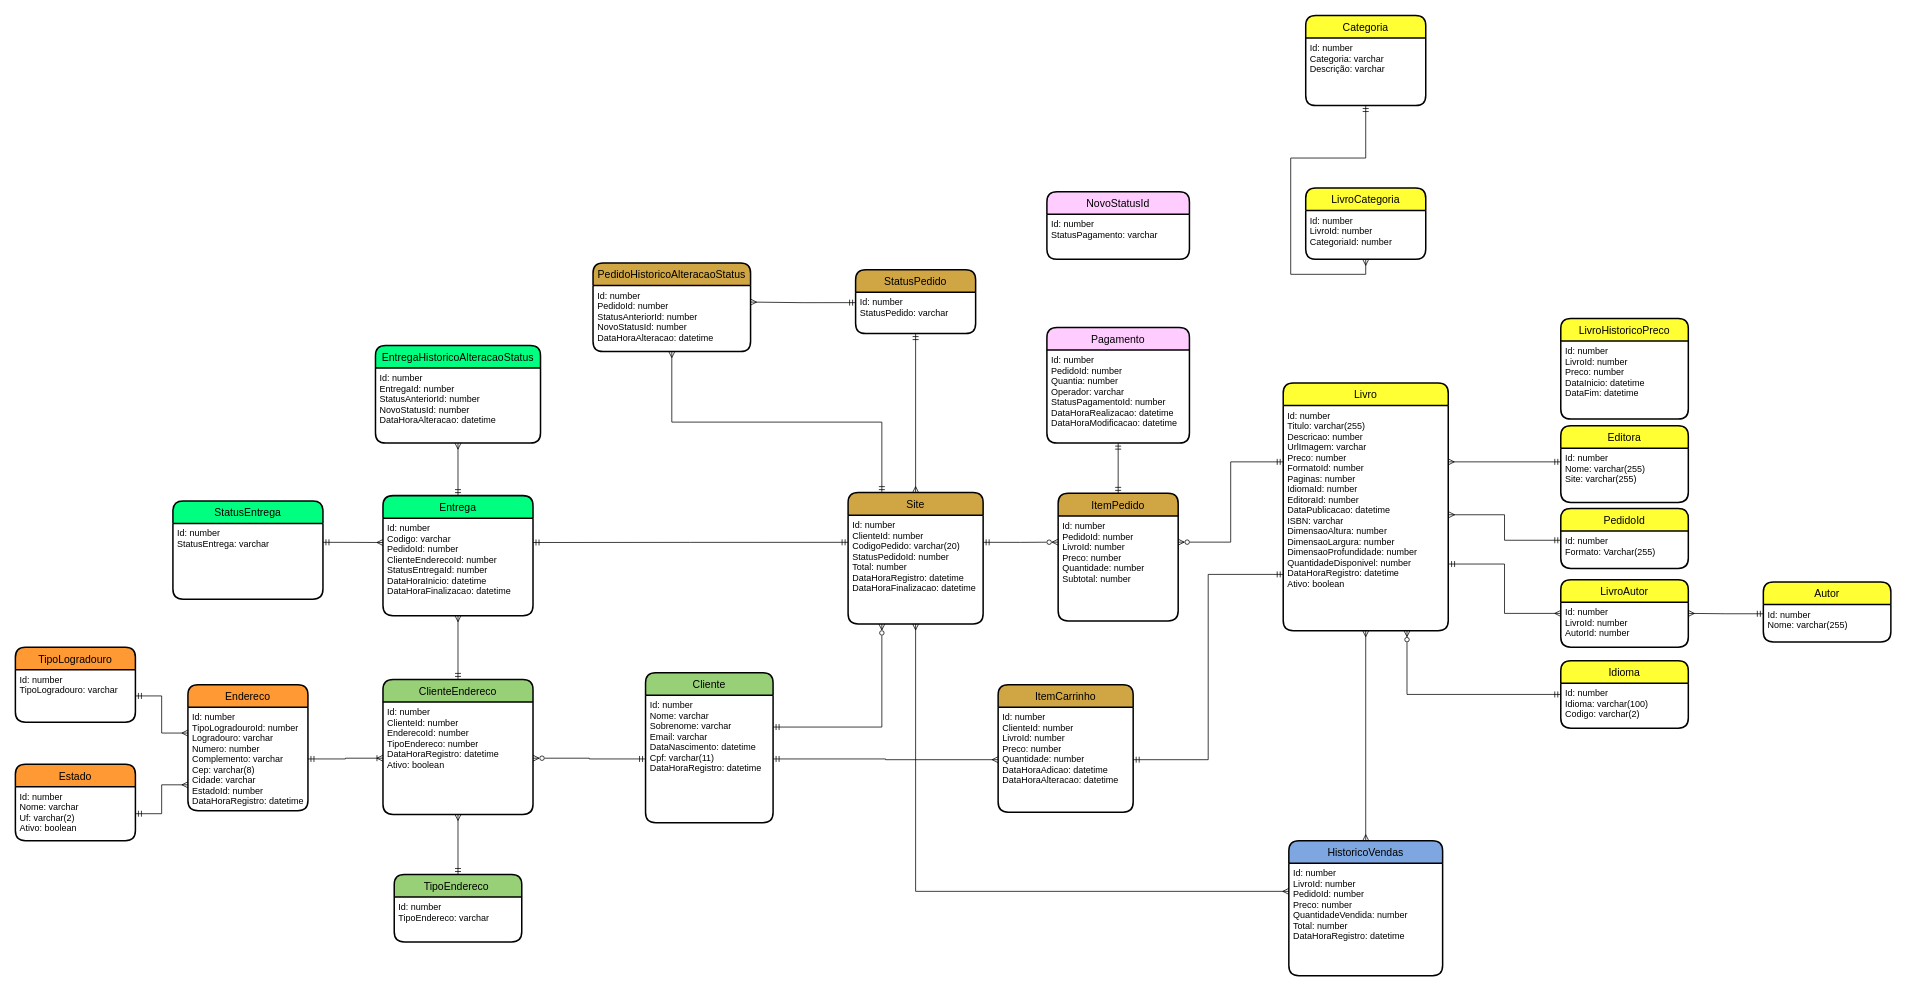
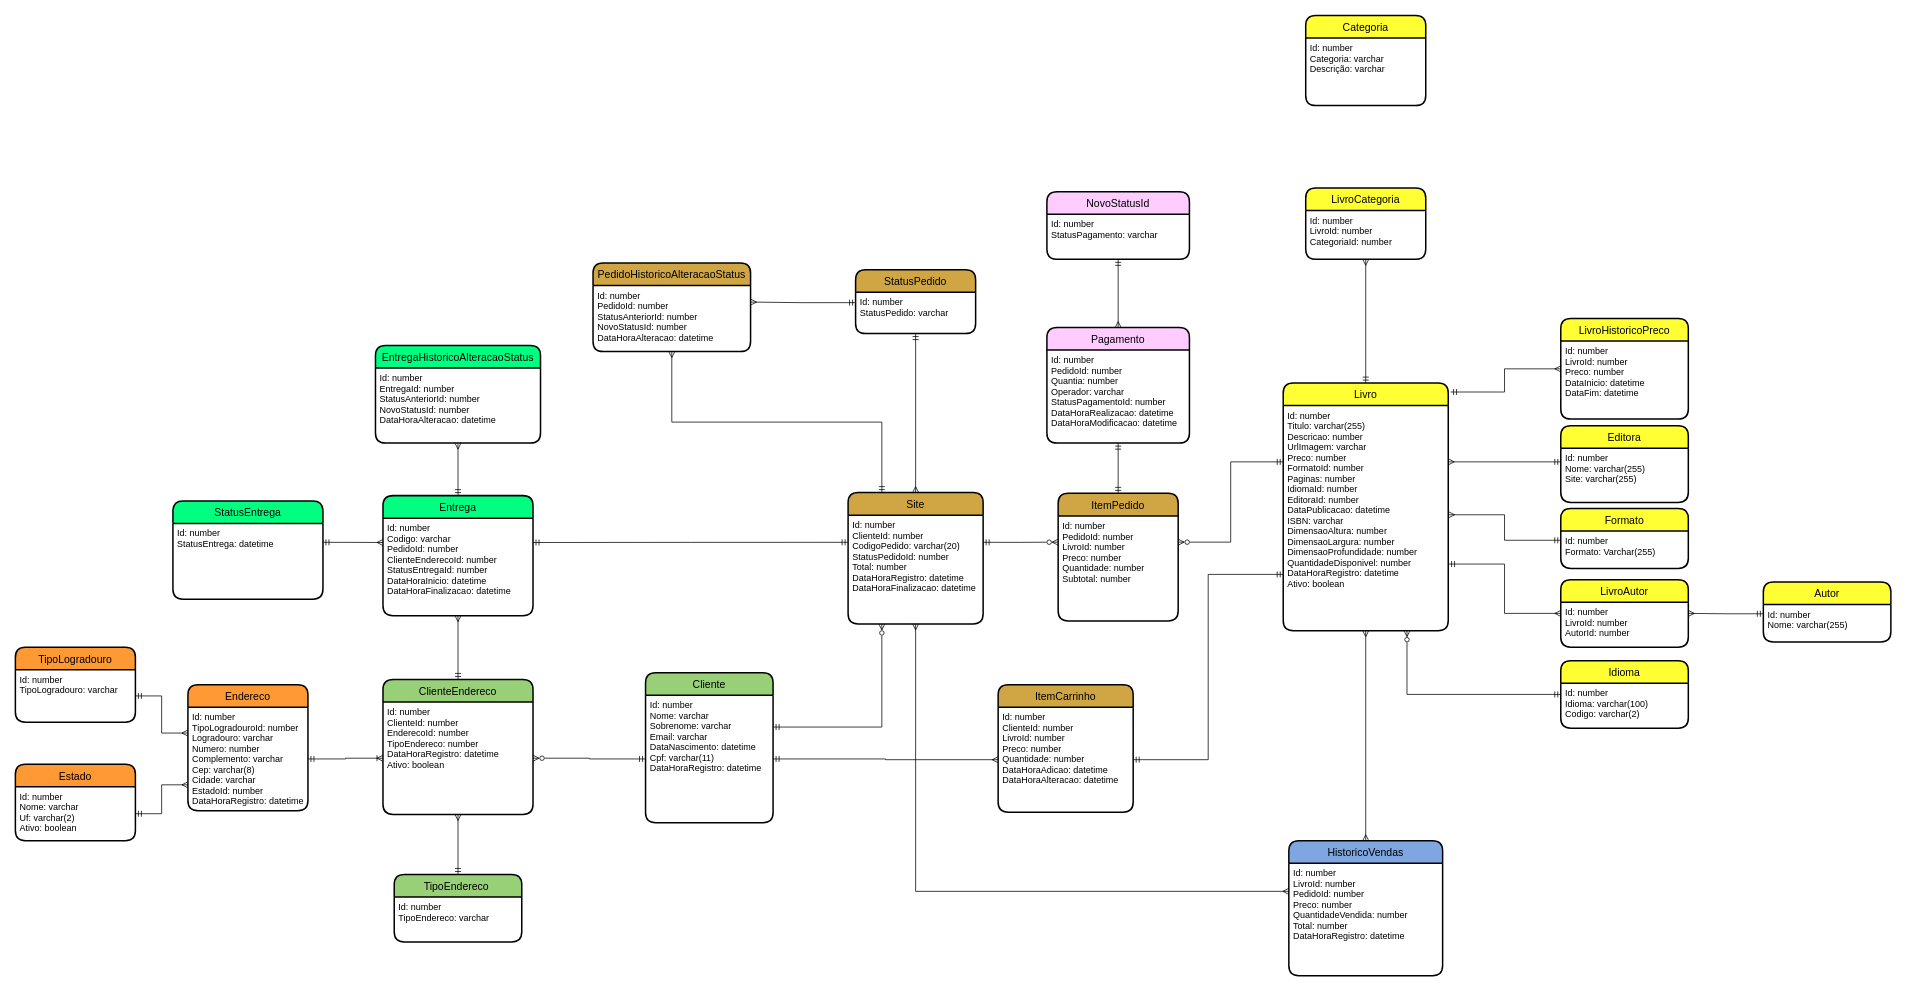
(1290, 253) -> (1365, 328)
none -> (1118, 294)
none -> (1518, 369)
(1624, 520) -> (1624, 520)
(200, 533) -> (200, 533)
